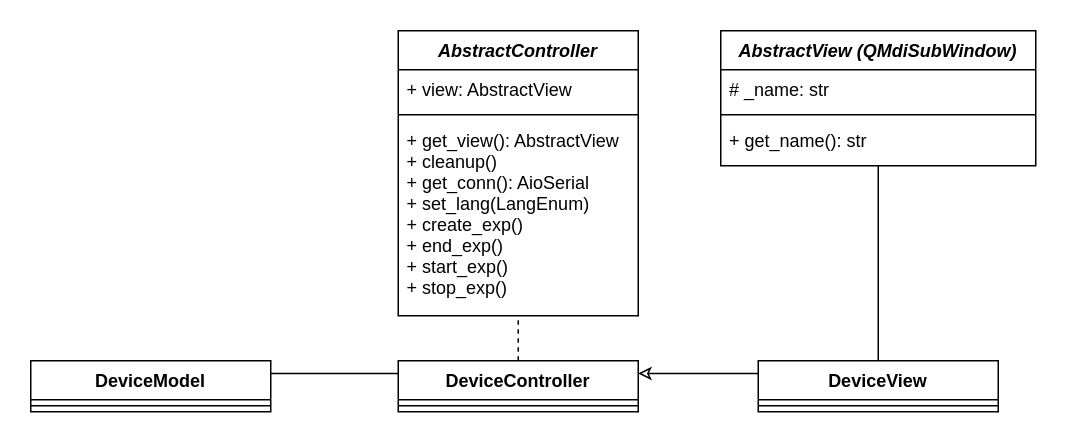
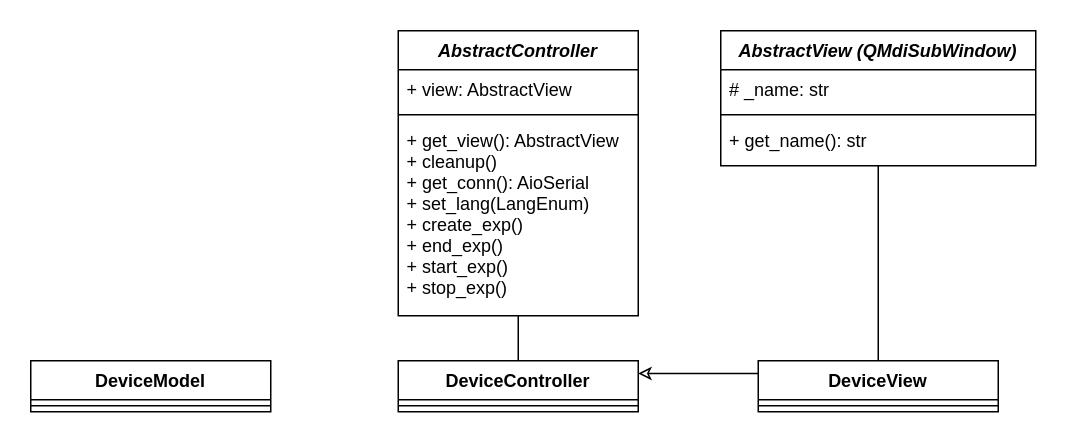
(518, 338) -> (518, 338)
(334, 374) -> none
